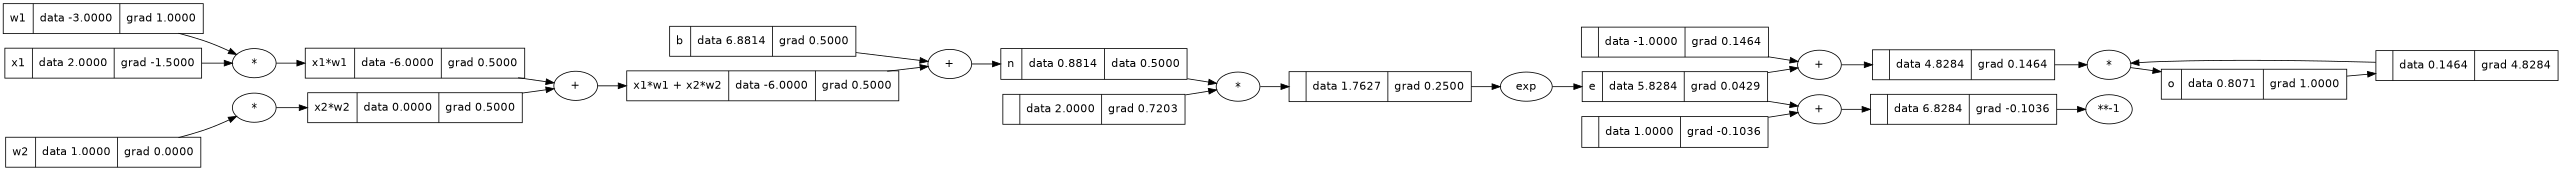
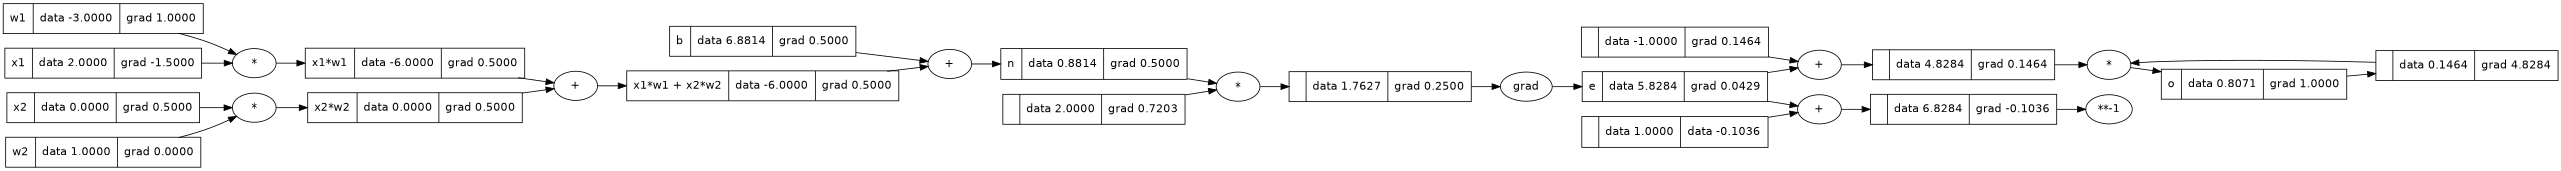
(1146, 64) -> (1145, 64)
(1526, 87) -> (1526, 87)
none -> (103, 108)
(1724, 132) -> (1724, 132)
